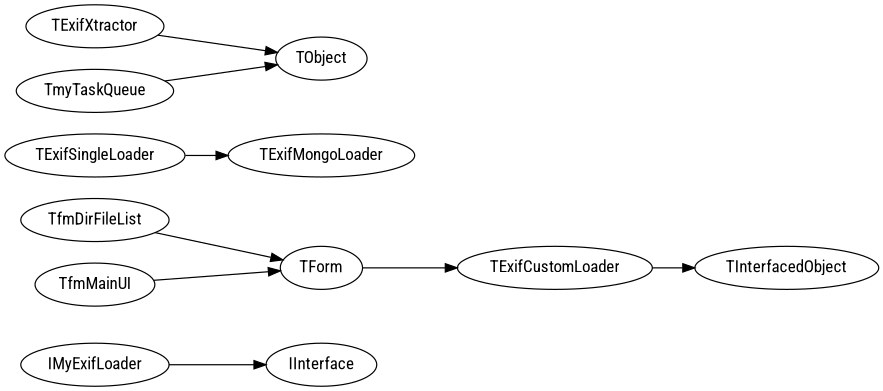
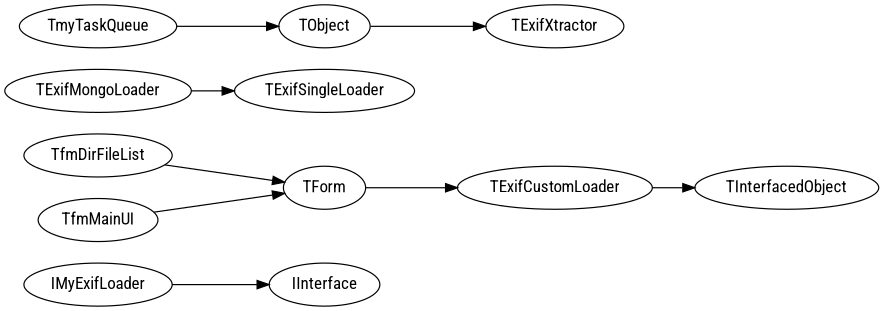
(212, 43) -> (422, 26)
(201, 155) -> (207, 91)
